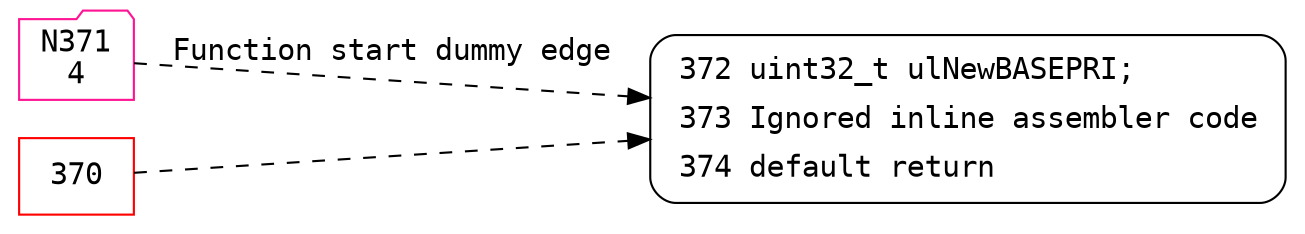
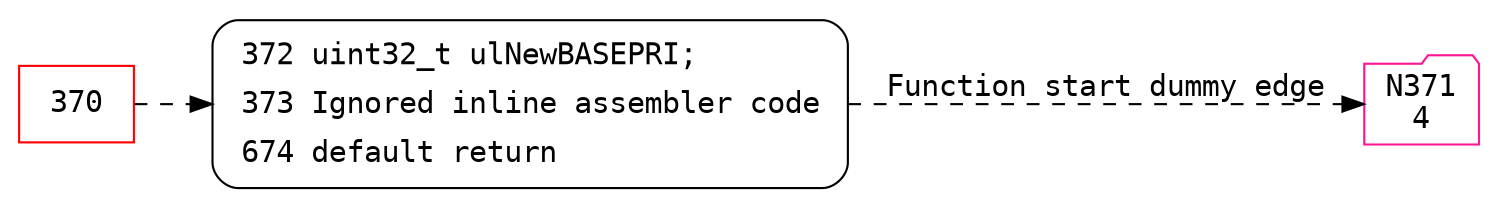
(381, 80) -> (1095, 104)
(706, 168) -> (268, 153)
